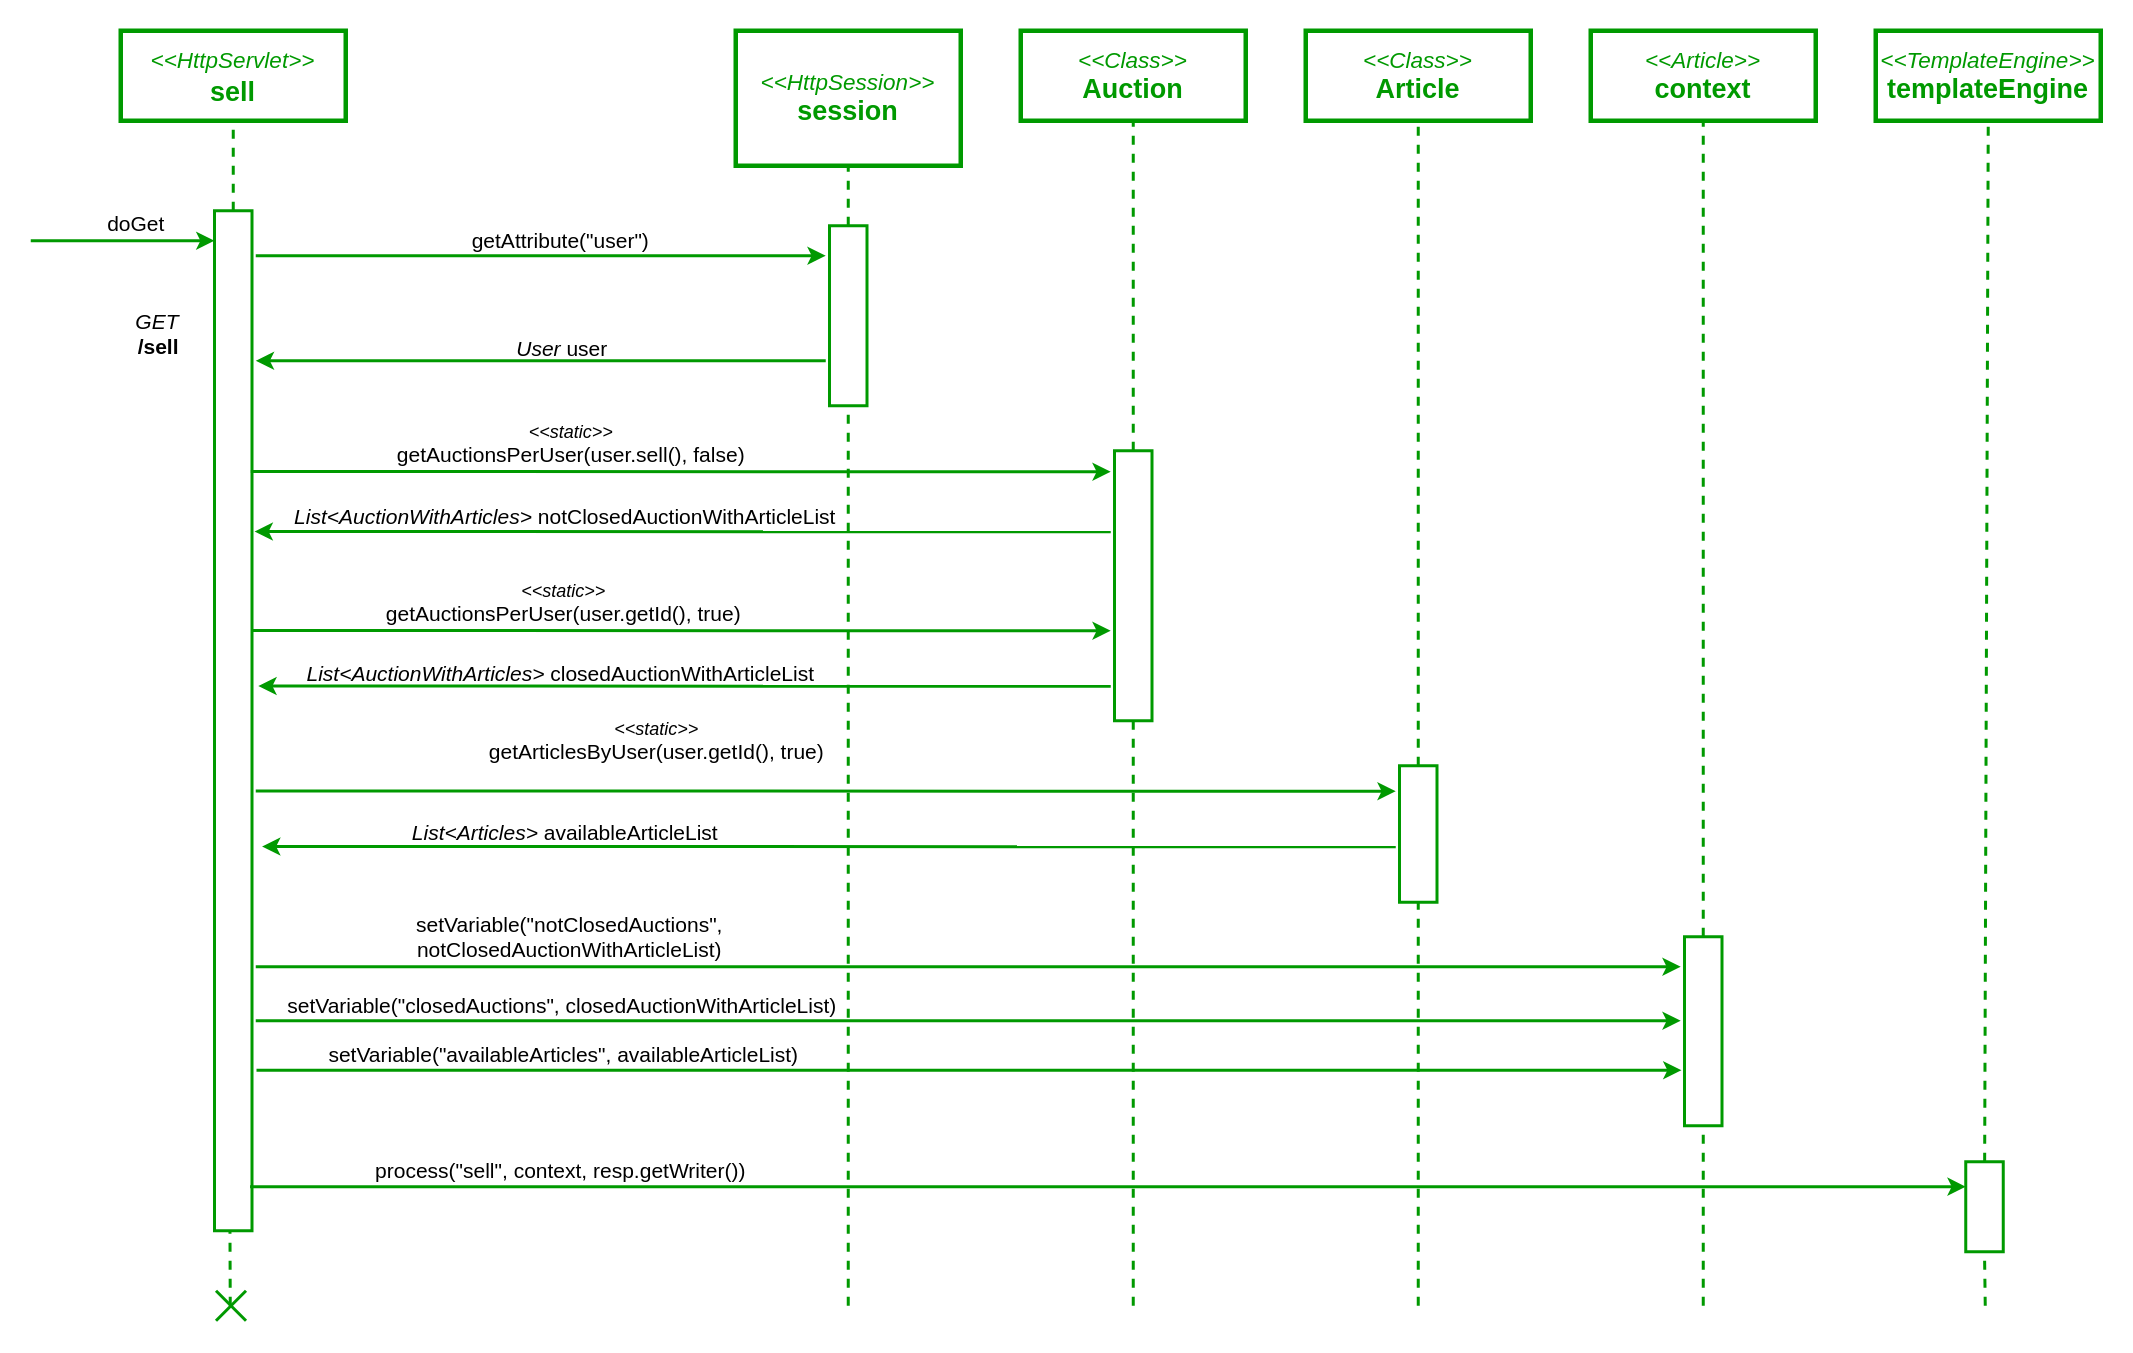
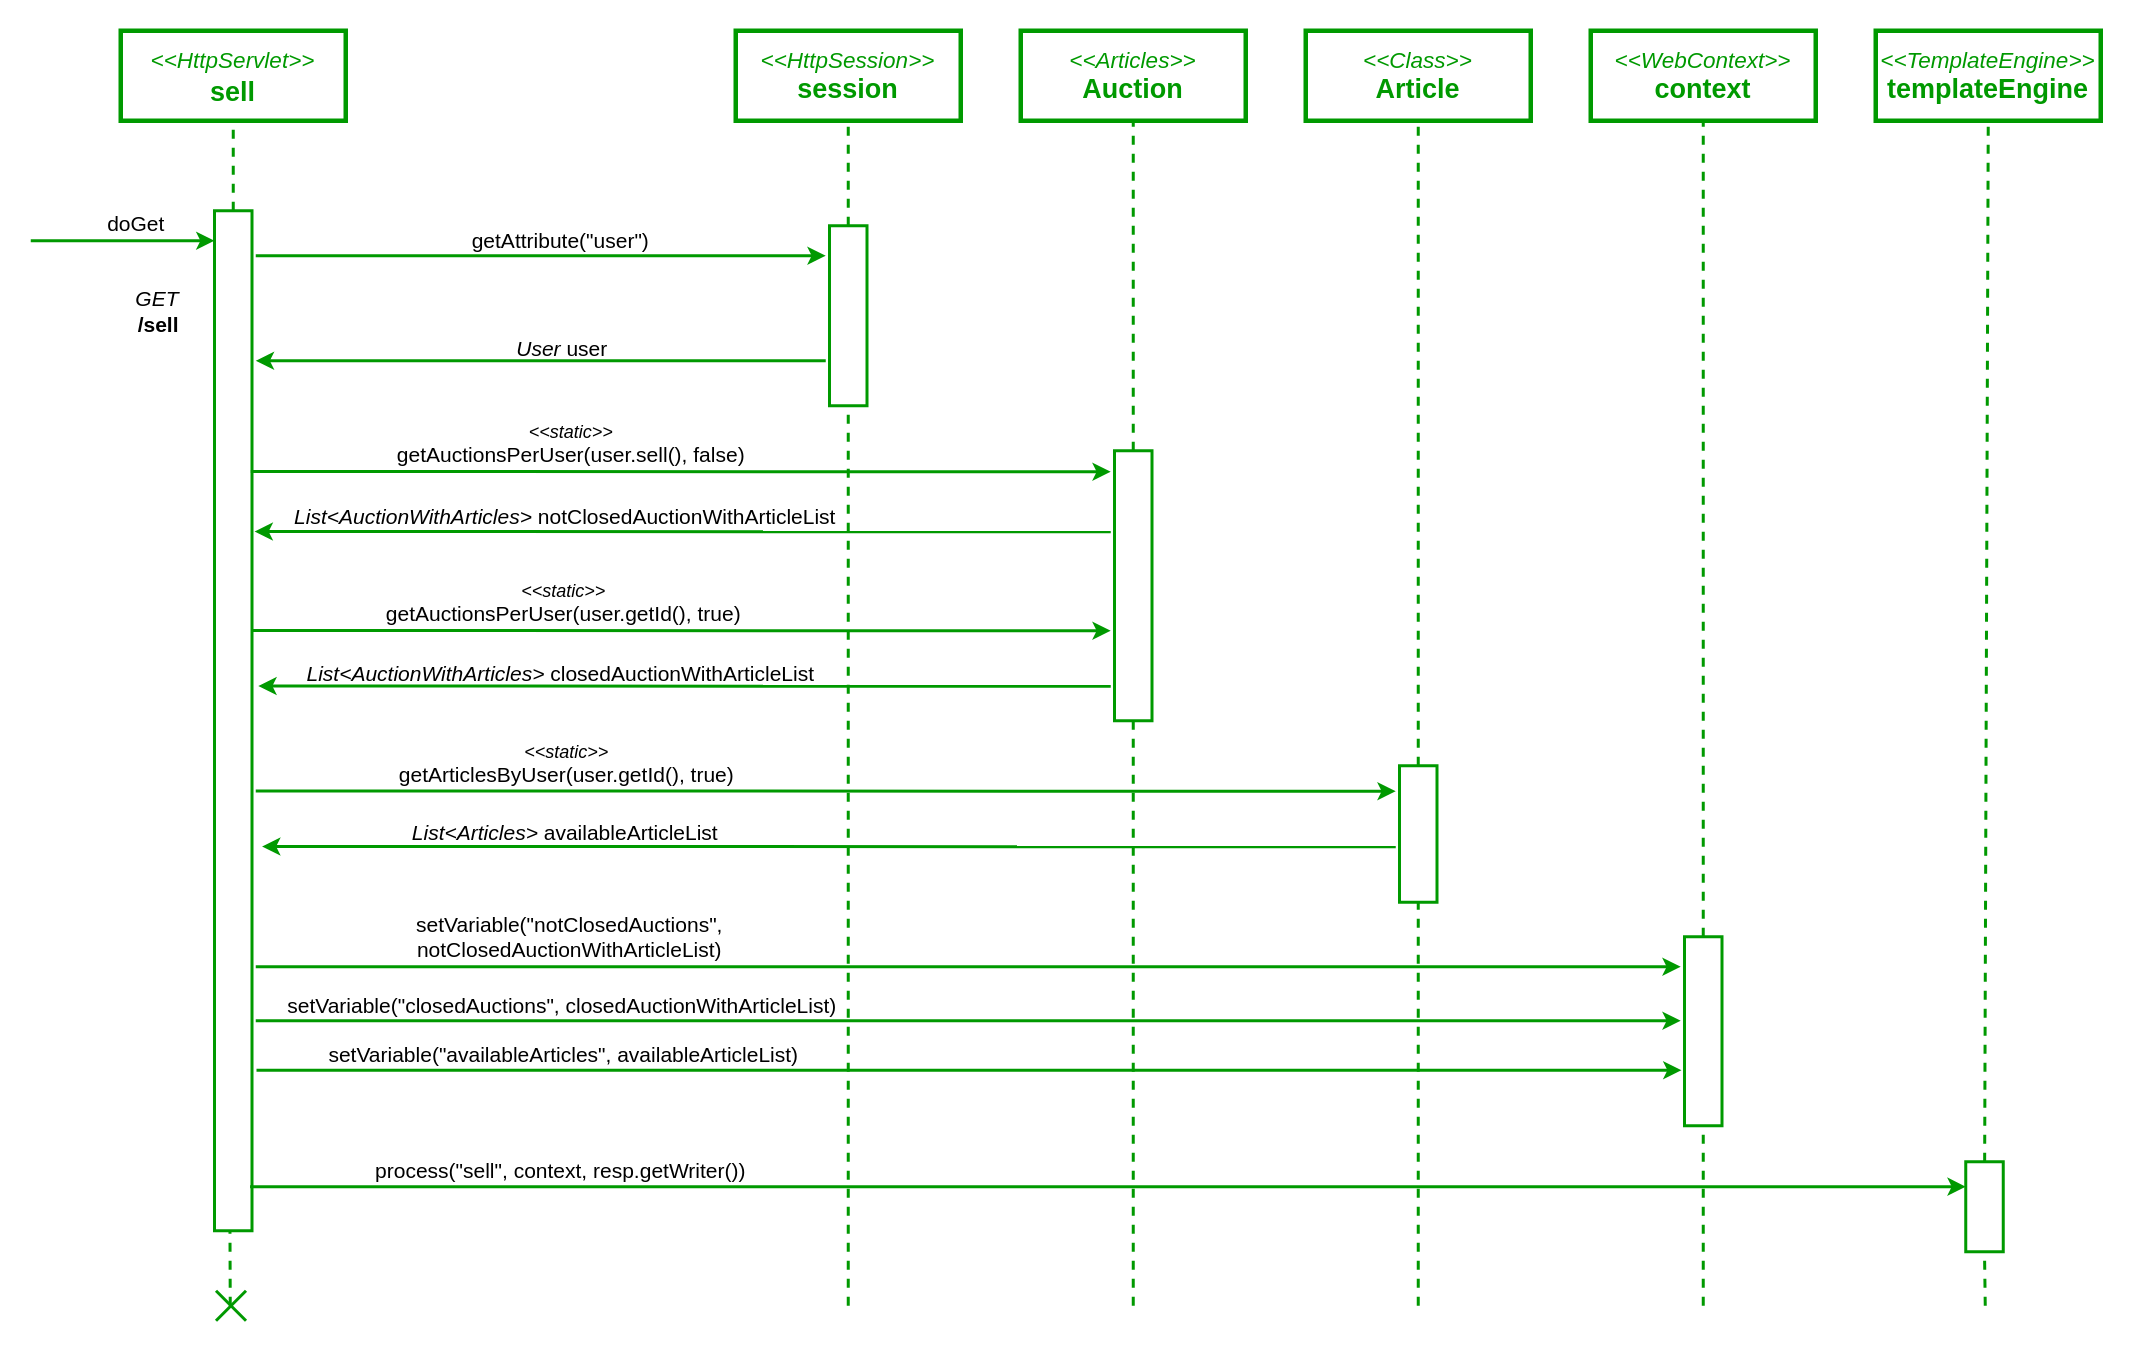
(1133, 76) -> (1133, 76)
(1703, 76) -> (1703, 76)
(848, 98) -> (848, 76)
(143, 334) -> (143, 311)
(657, 742) -> (567, 764)
